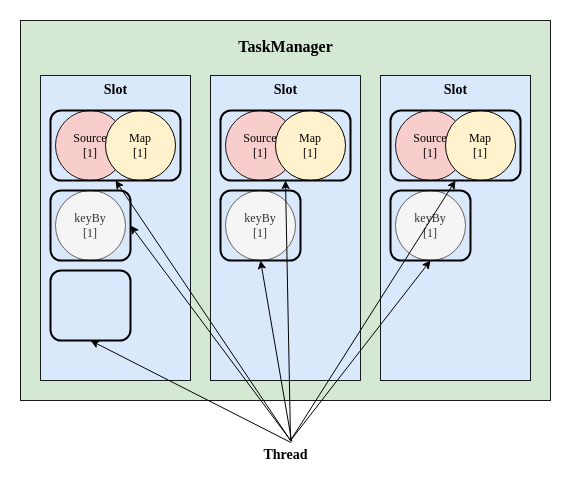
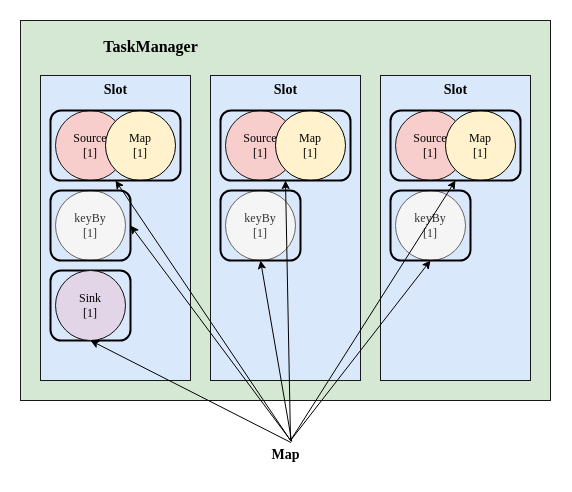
(286, 47) -> (151, 47)
none -> (91, 306)
(286, 456) -> (286, 456)
